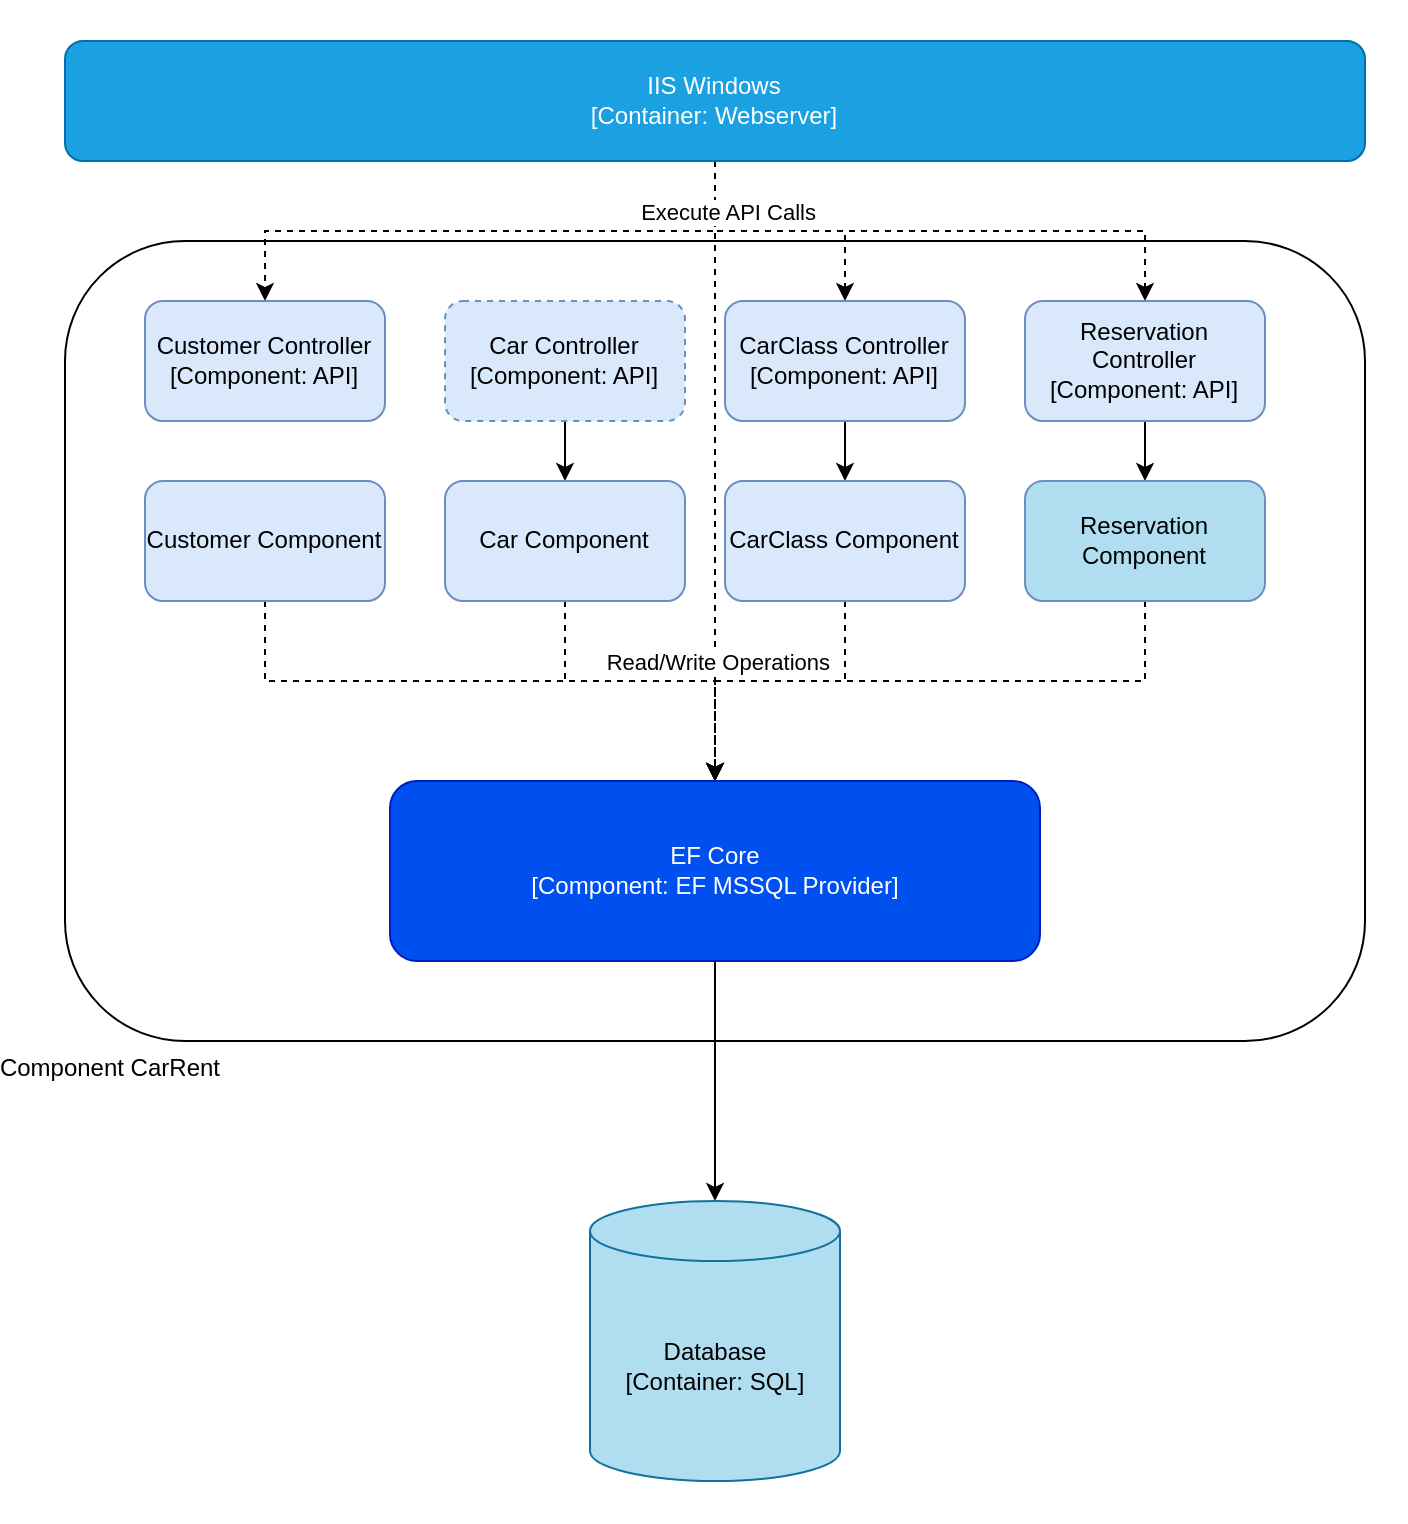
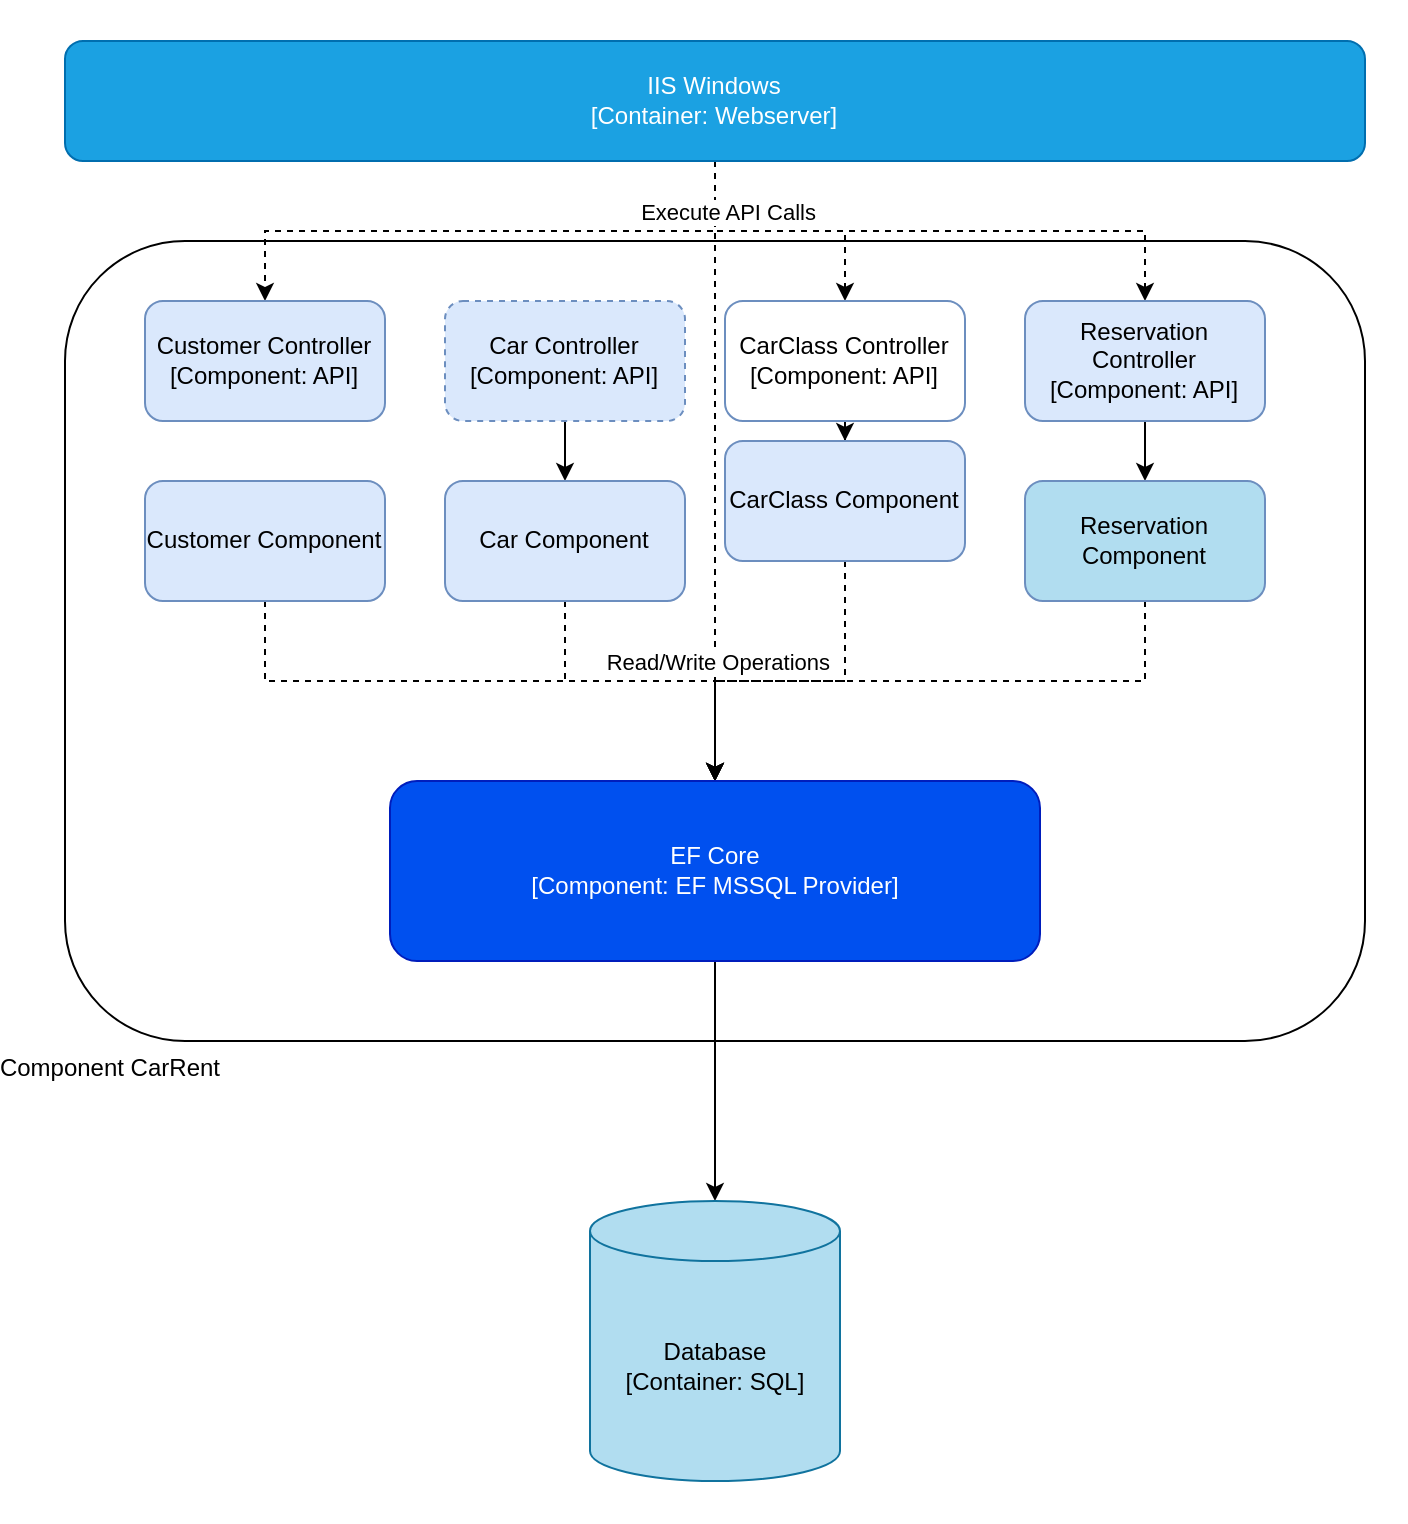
(845, 361) -> (845, 361)
(845, 541) -> (845, 501)
